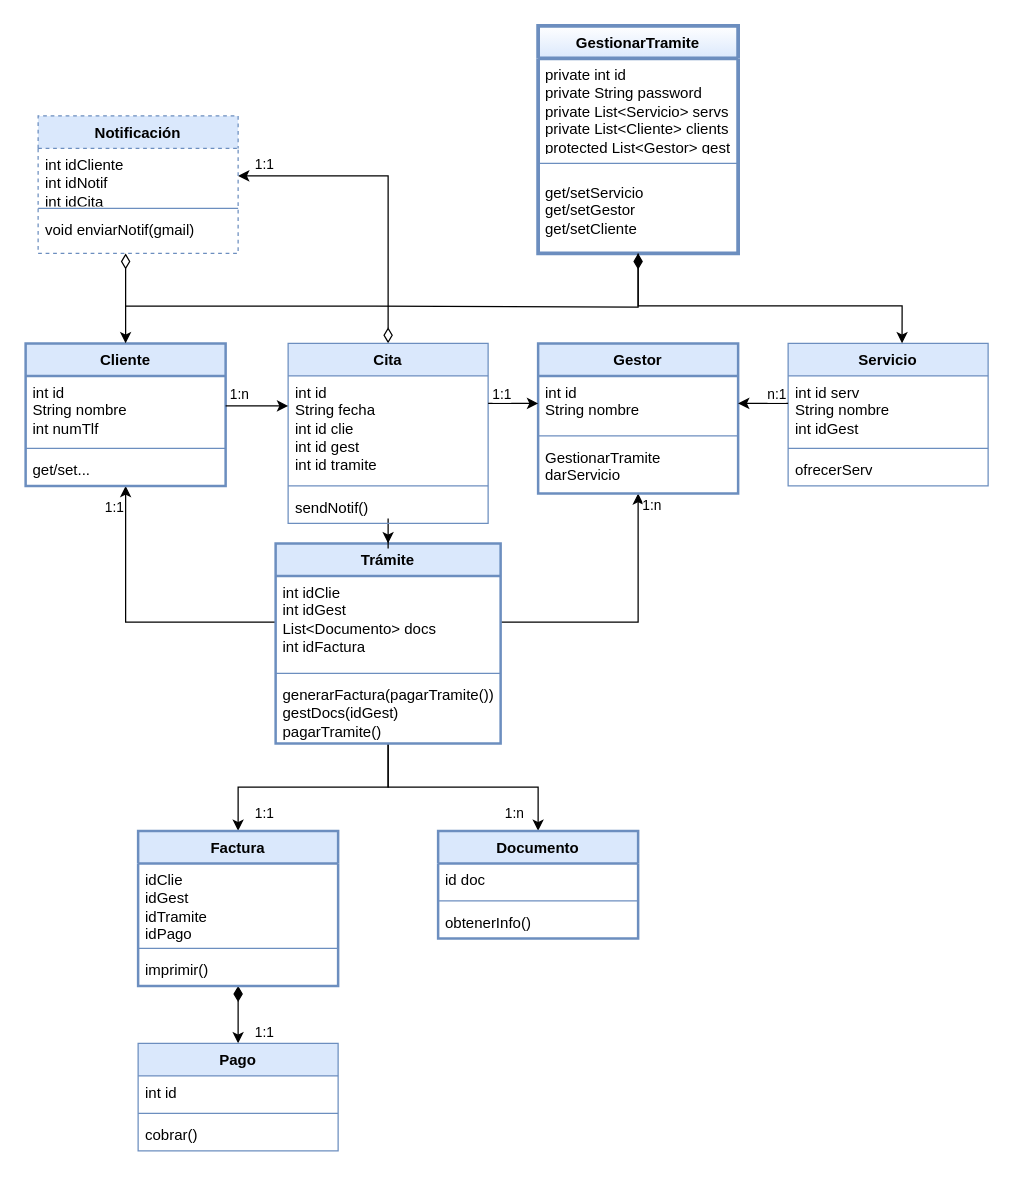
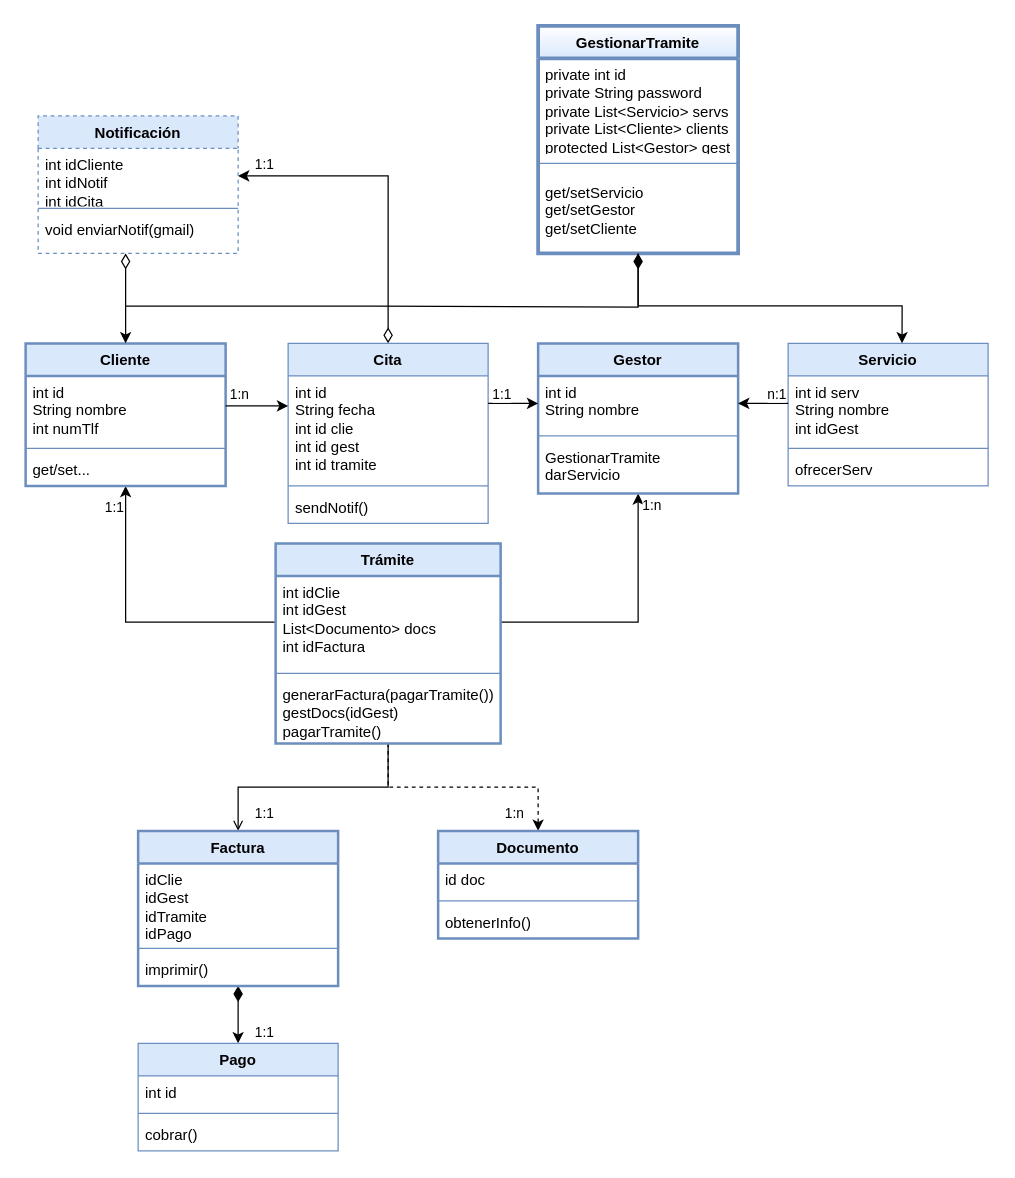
(388, 536) -> none
(480, 787) -> (480, 787)
(238, 821) -> (238, 822)
